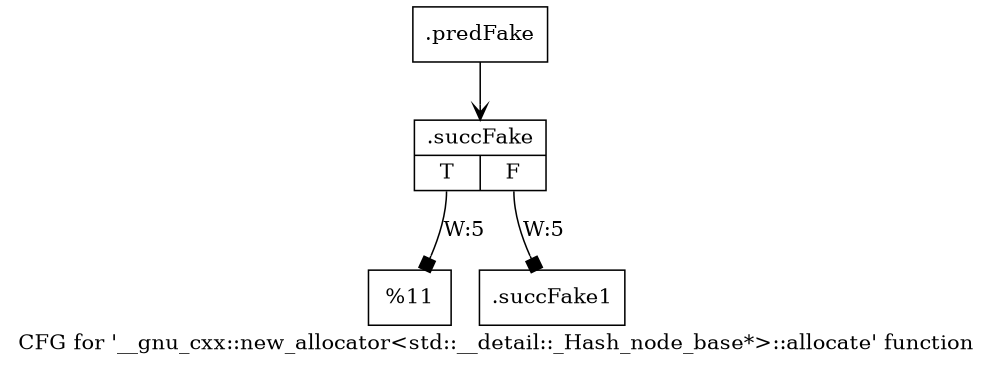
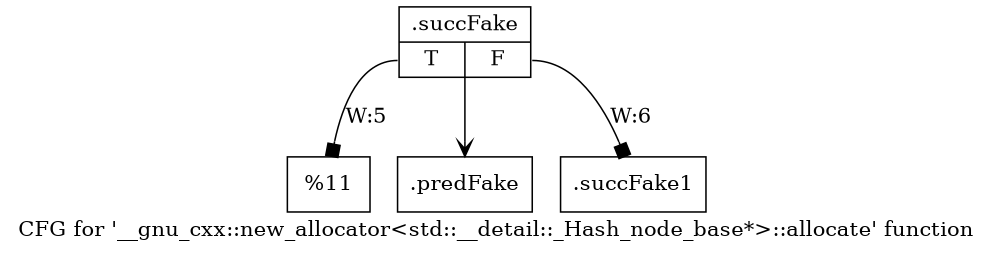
(480, 83) -> (465, 109)
(544, 230) -> (632, 117)
